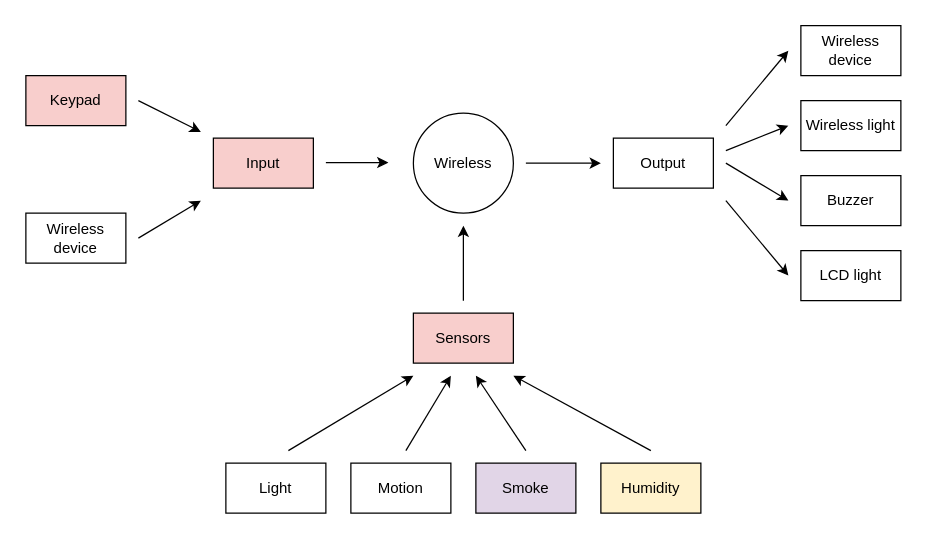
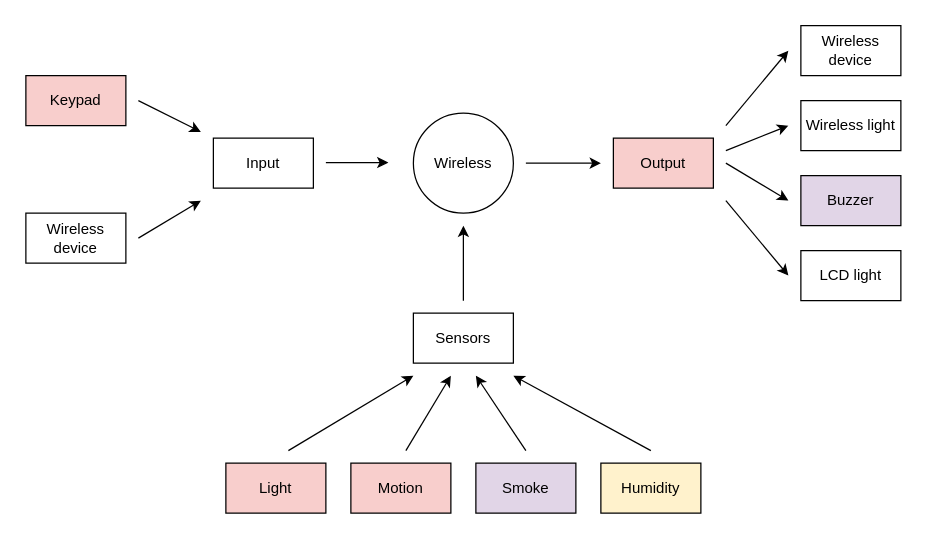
(263, 163) -> (263, 163)
(663, 163) -> (663, 163)
(851, 201) -> (851, 201)
(463, 338) -> (463, 338)
(276, 488) -> (276, 488)
(401, 488) -> (401, 488)
